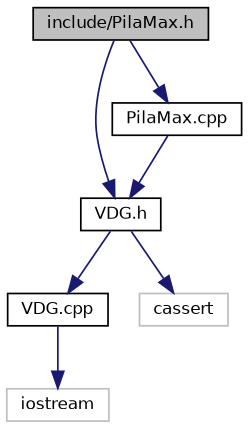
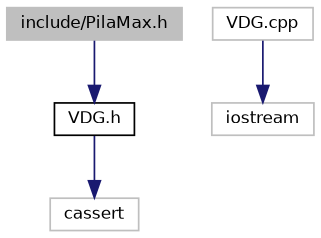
(121, 24) -> (94, 24)
(177, 119) -> none
(94, 255) -> none
(58, 310) -> (263, 24)
